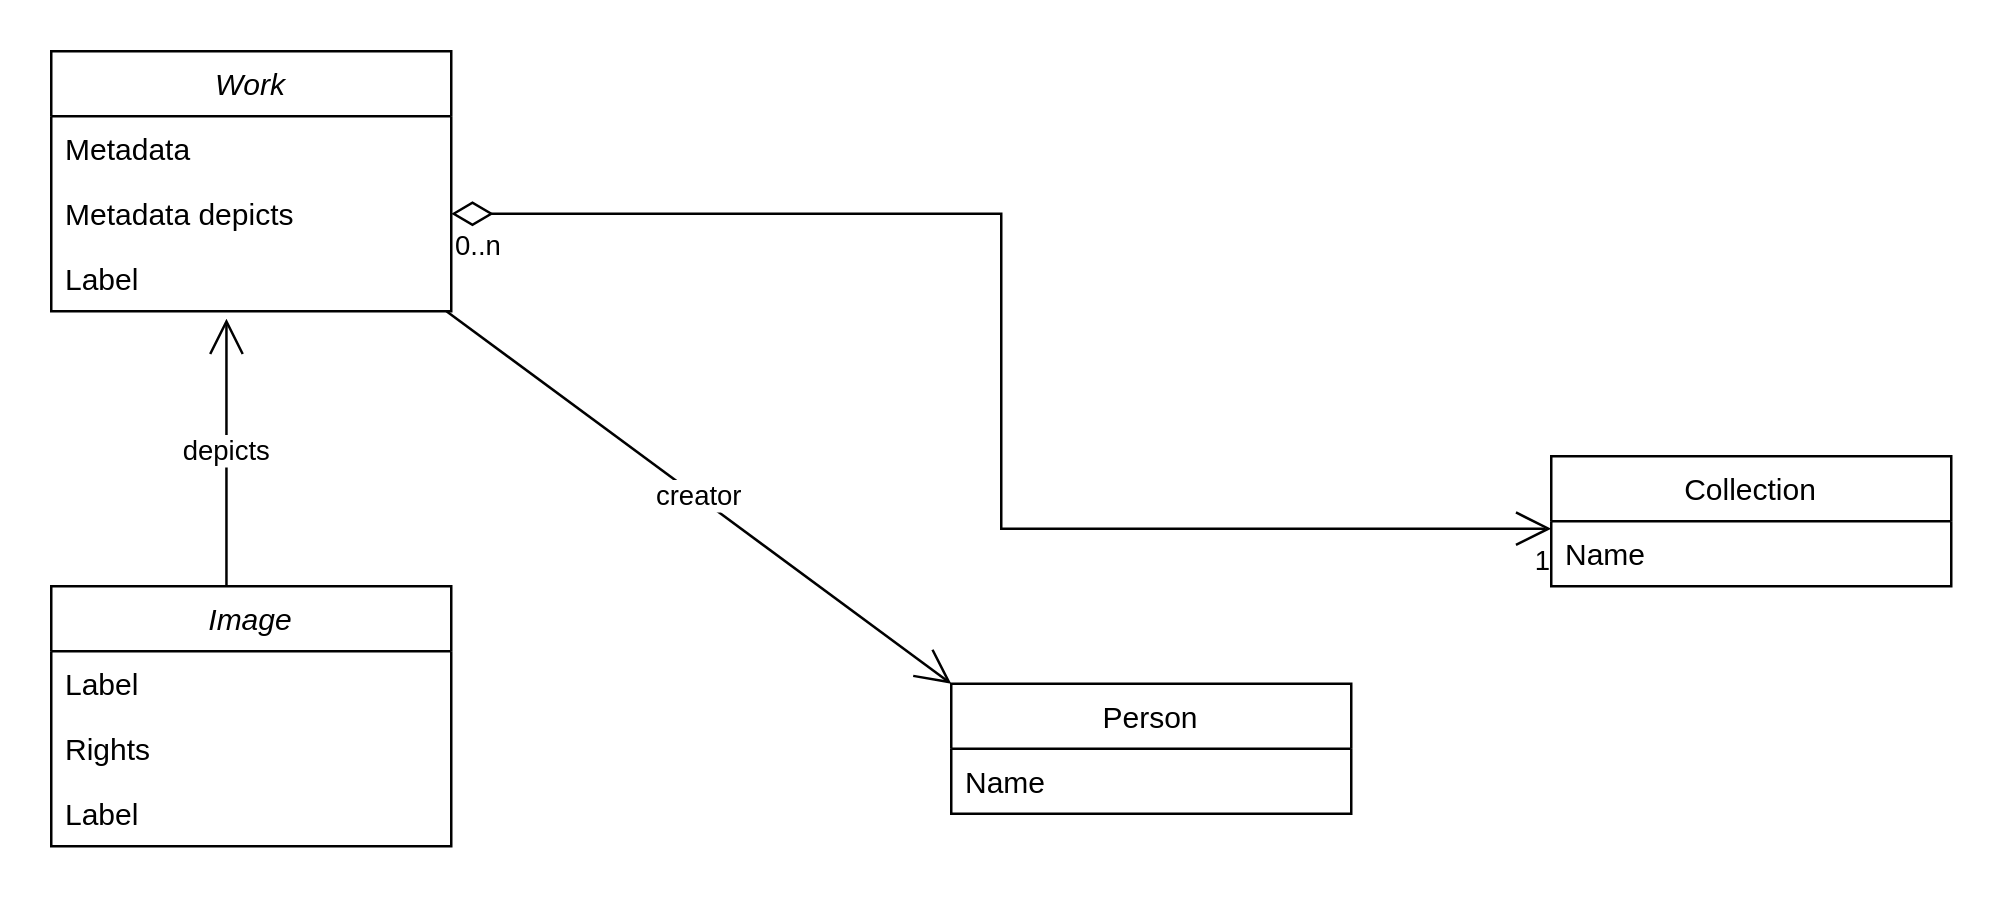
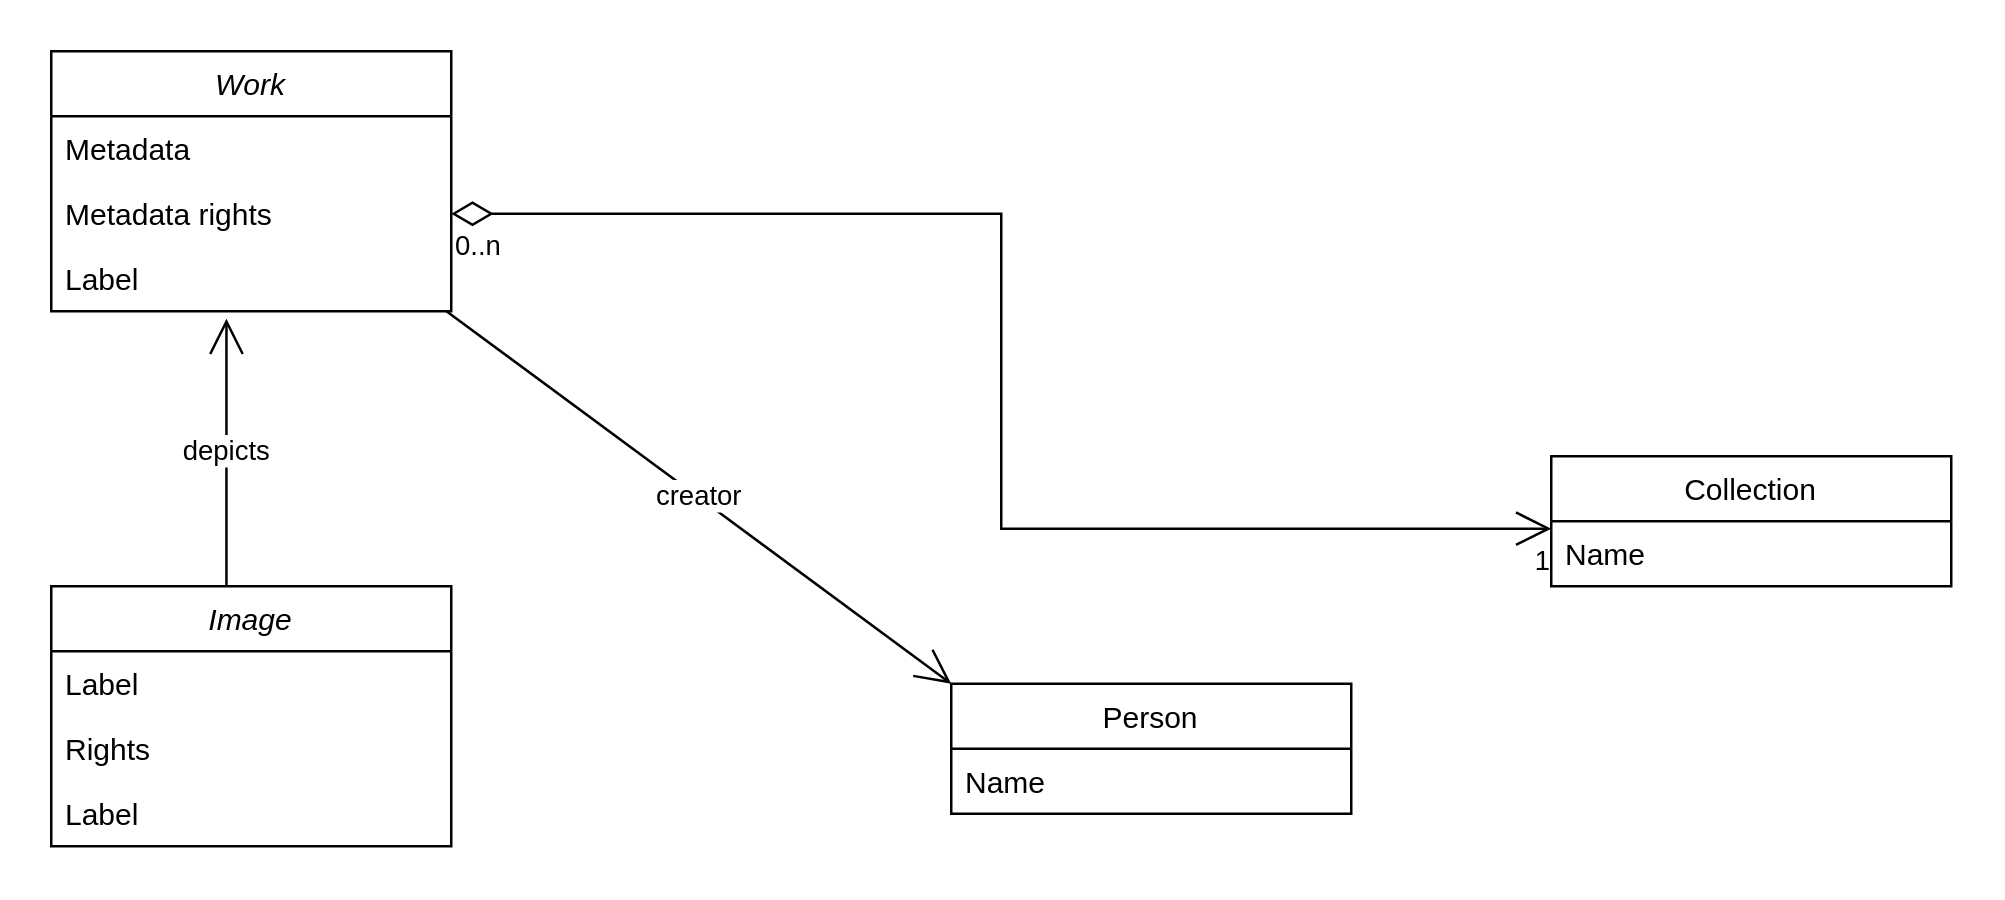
(192, 215) -> (183, 215)
